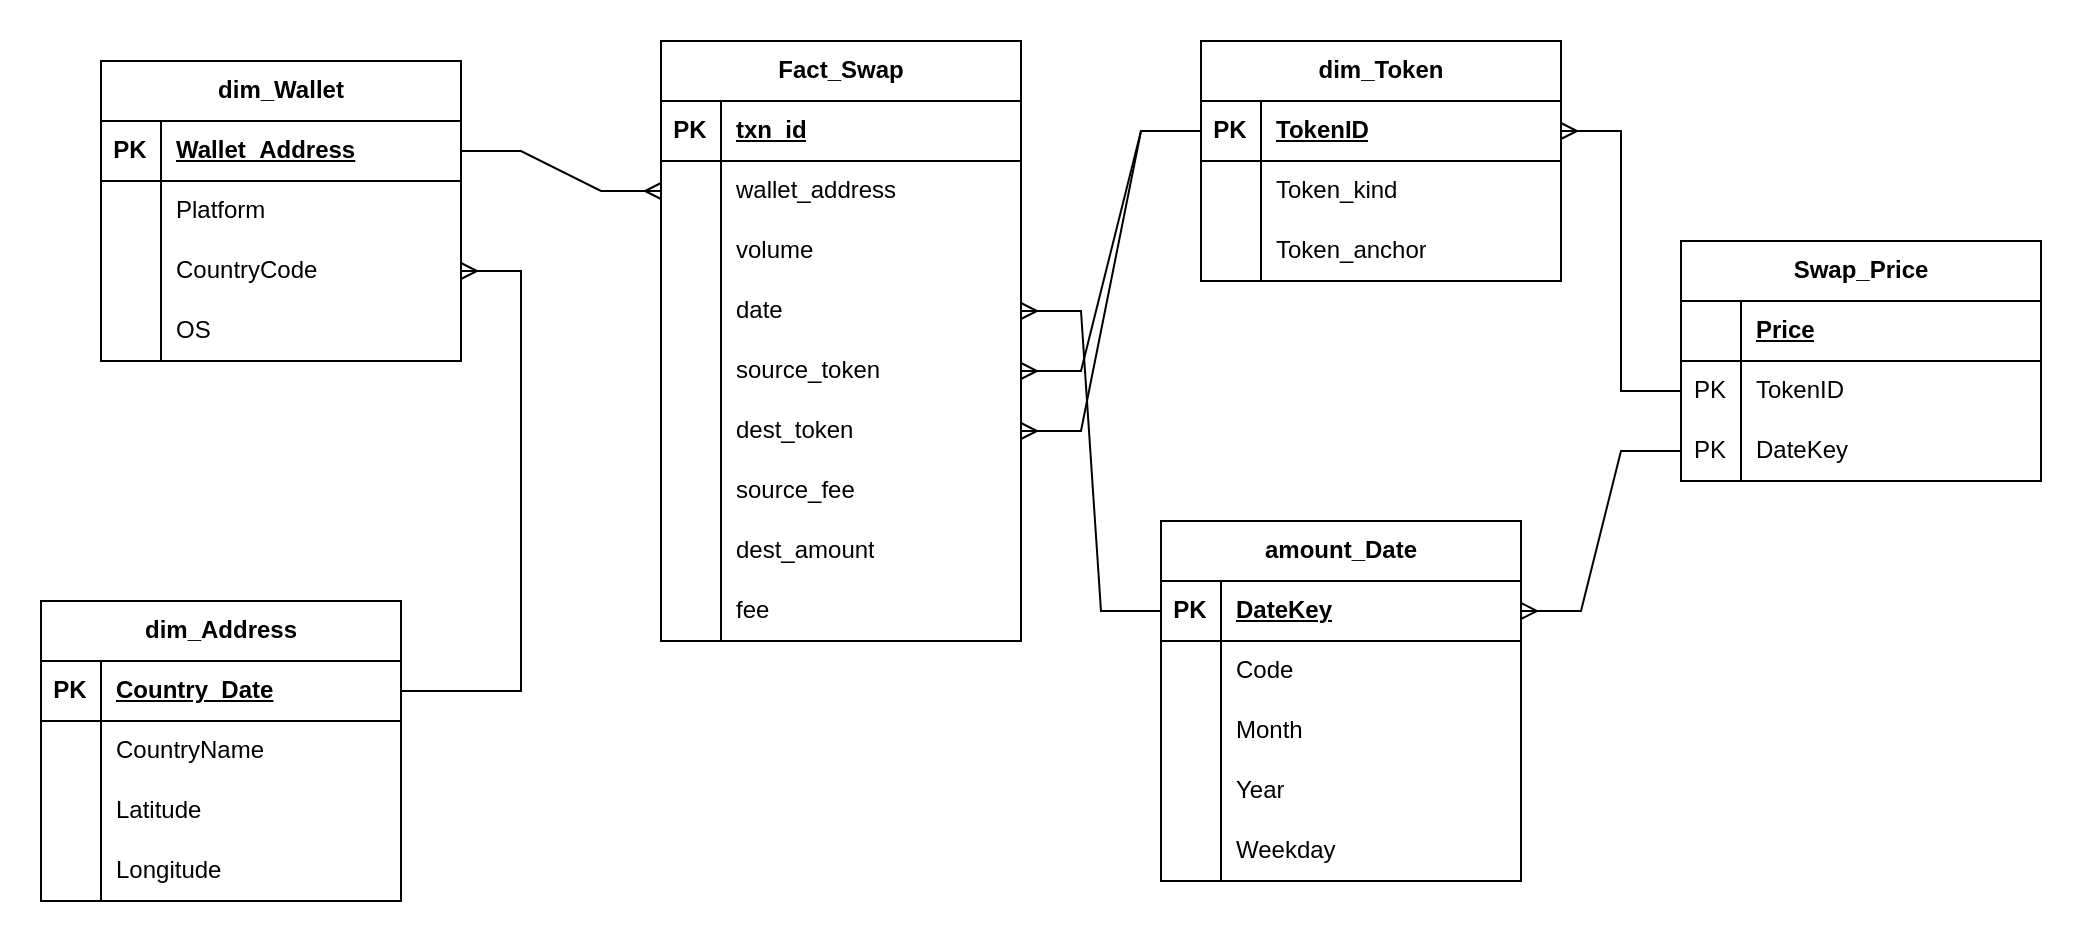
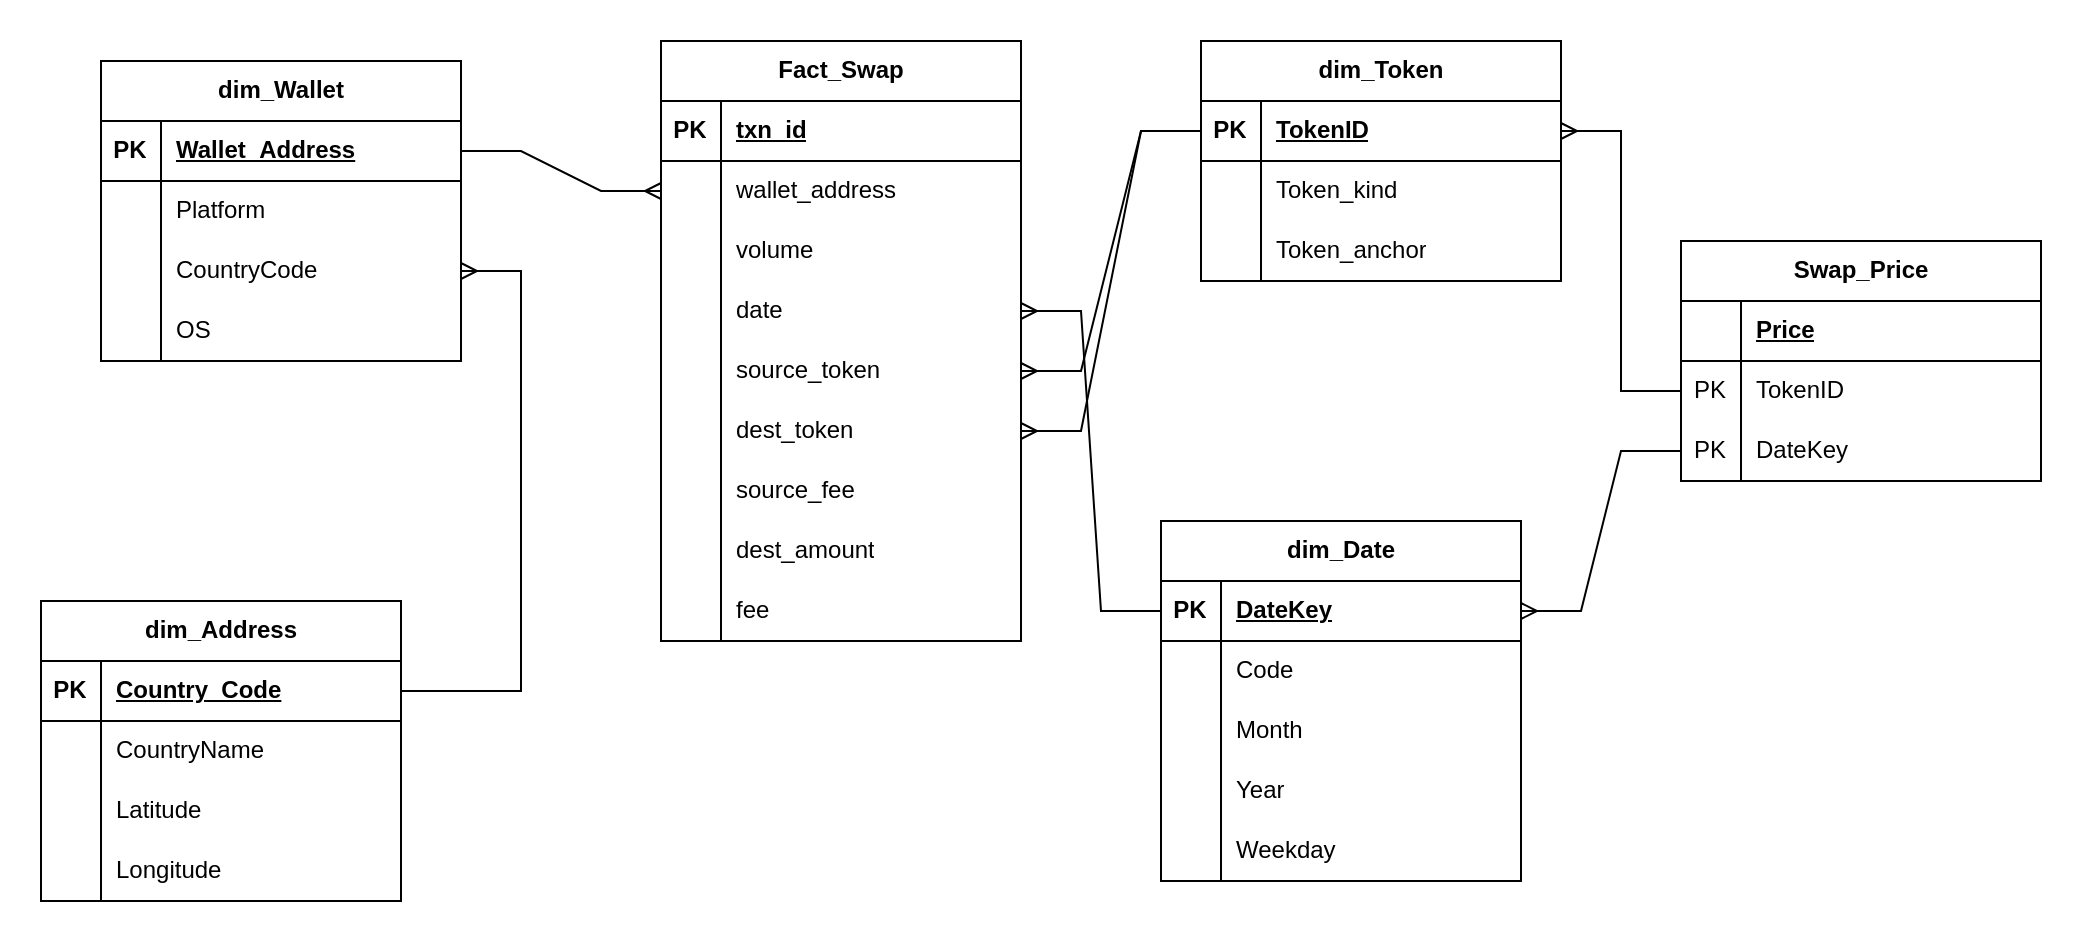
(1342, 551) -> (1342, 551)
(198, 691) -> (198, 691)
